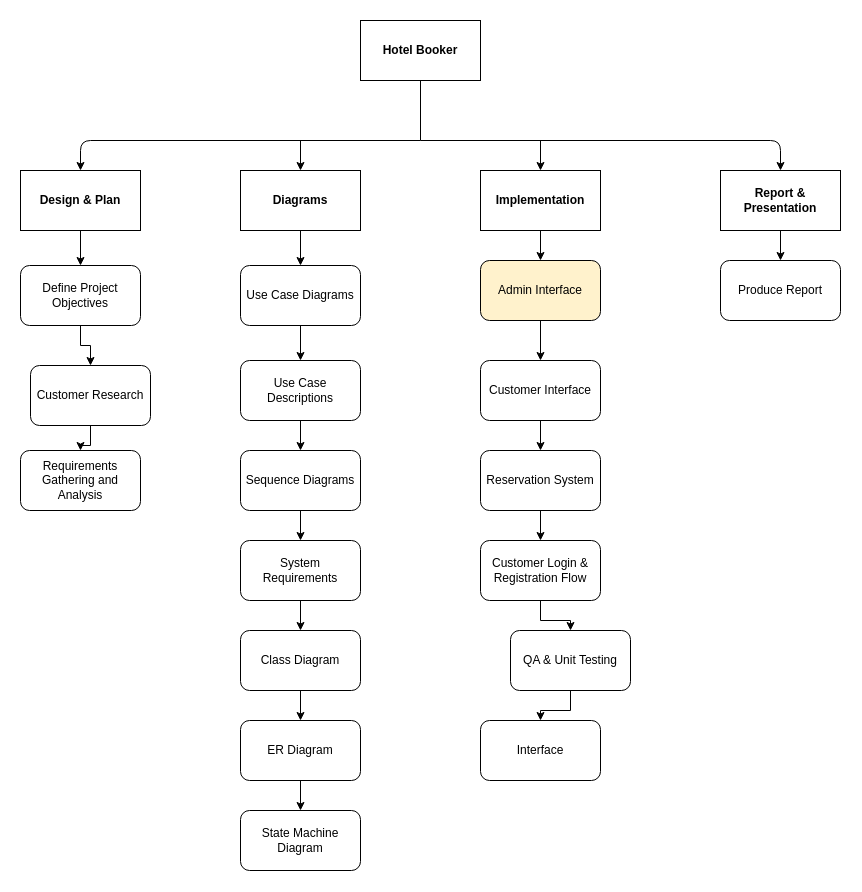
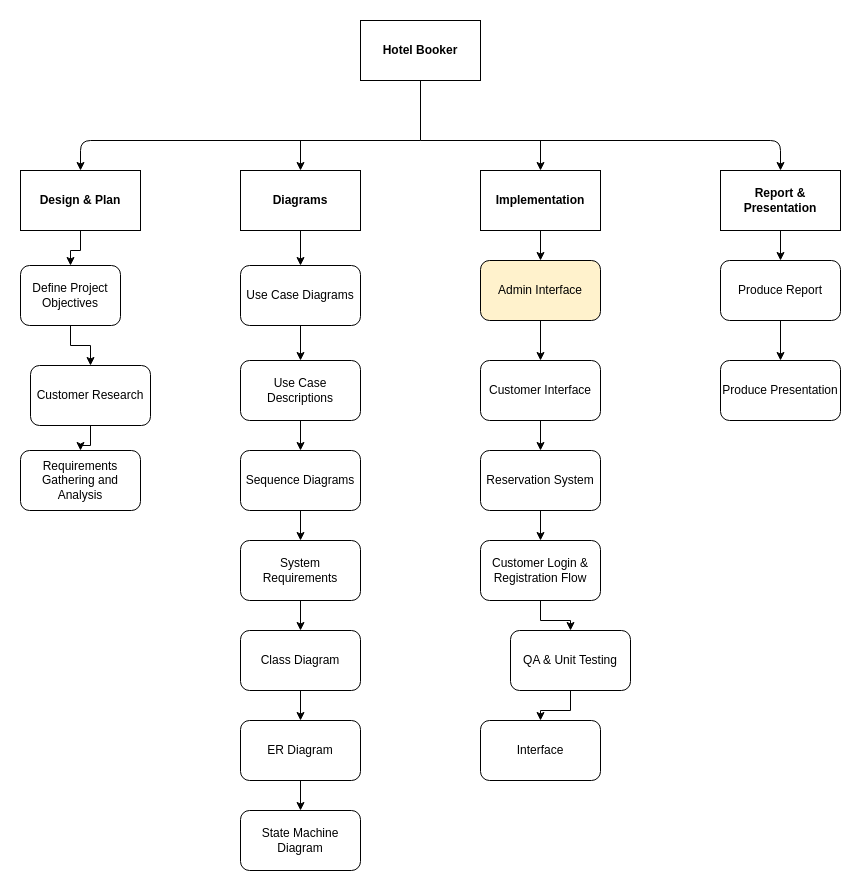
(81, 296) -> (71, 296)
none -> (781, 337)
none -> (781, 391)
